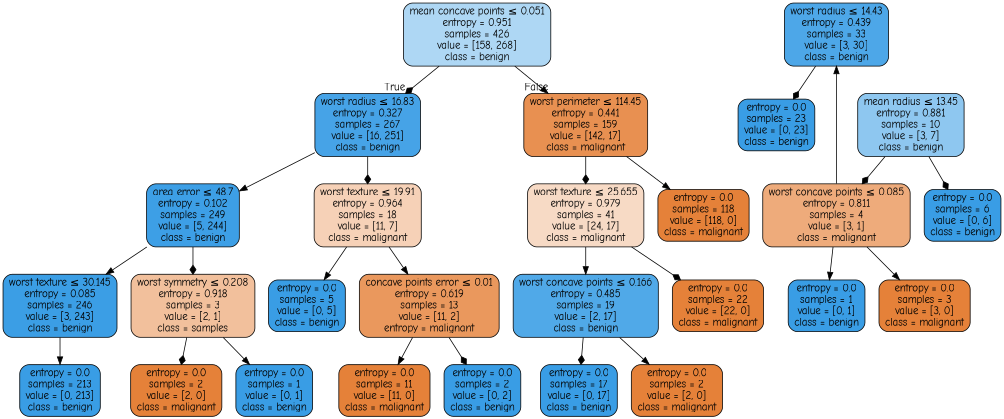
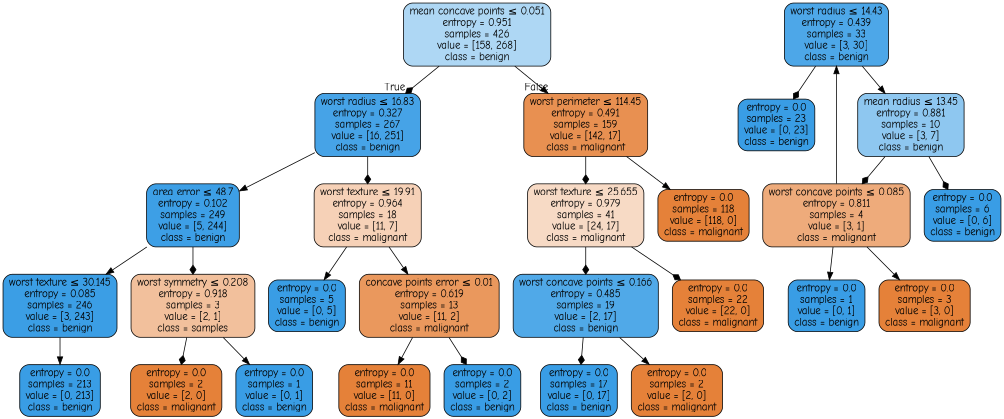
none -> (871, 77)
(586, 113) -> (586, 113)
(586, 257) -> (586, 257)
(429, 328) -> (429, 328)
